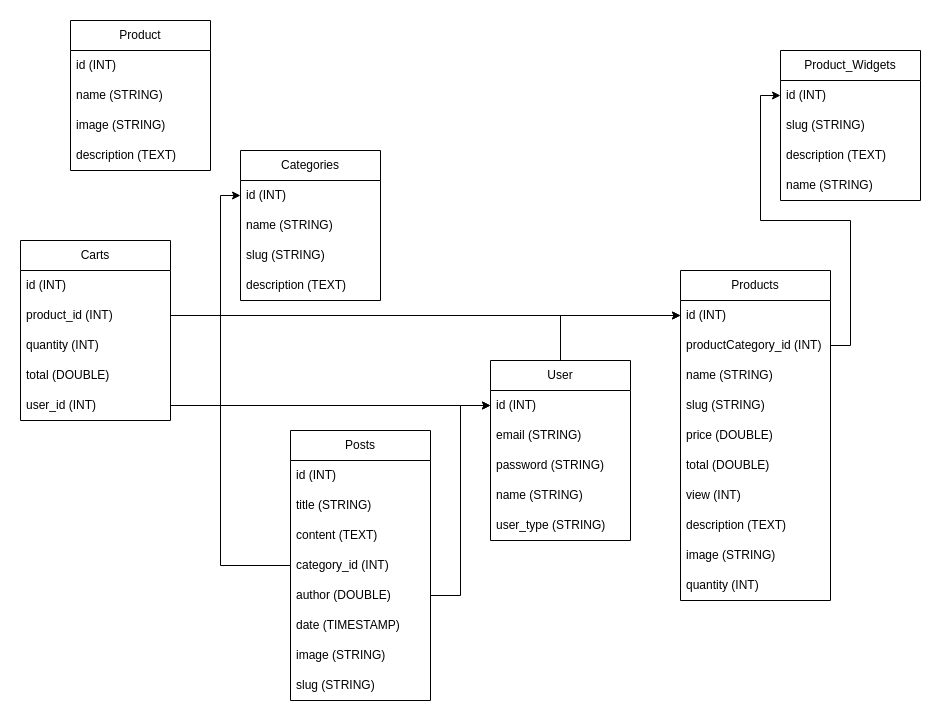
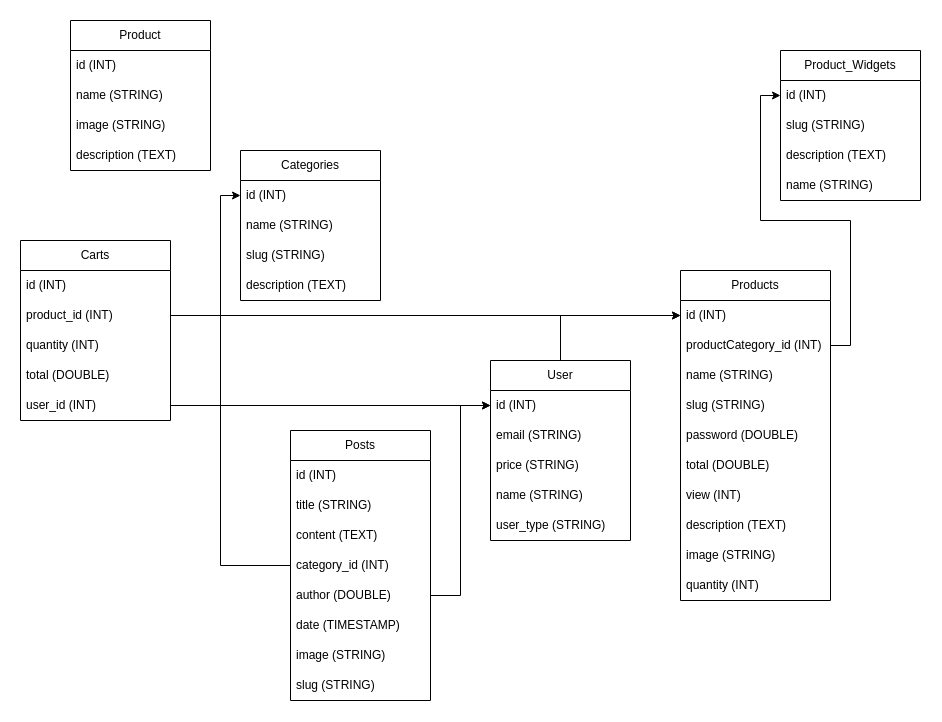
(730, 436) -> (742, 436)
(552, 466) -> (540, 466)
